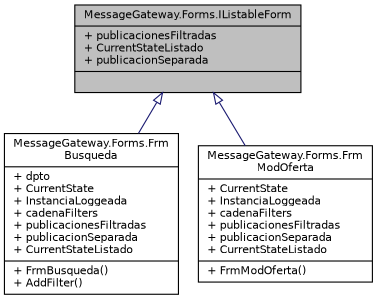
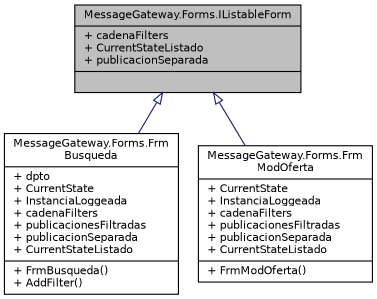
(151, 36) -> (126, 36)
